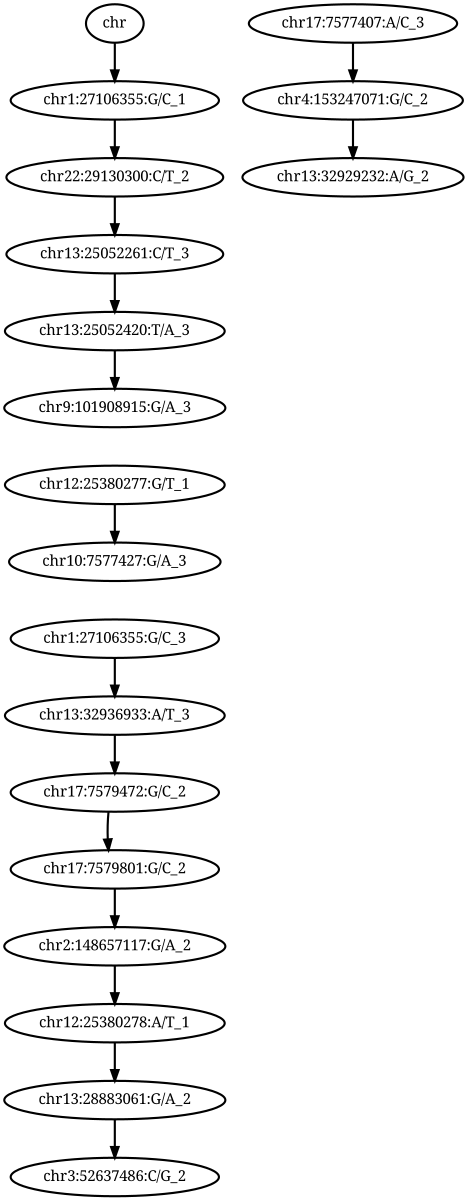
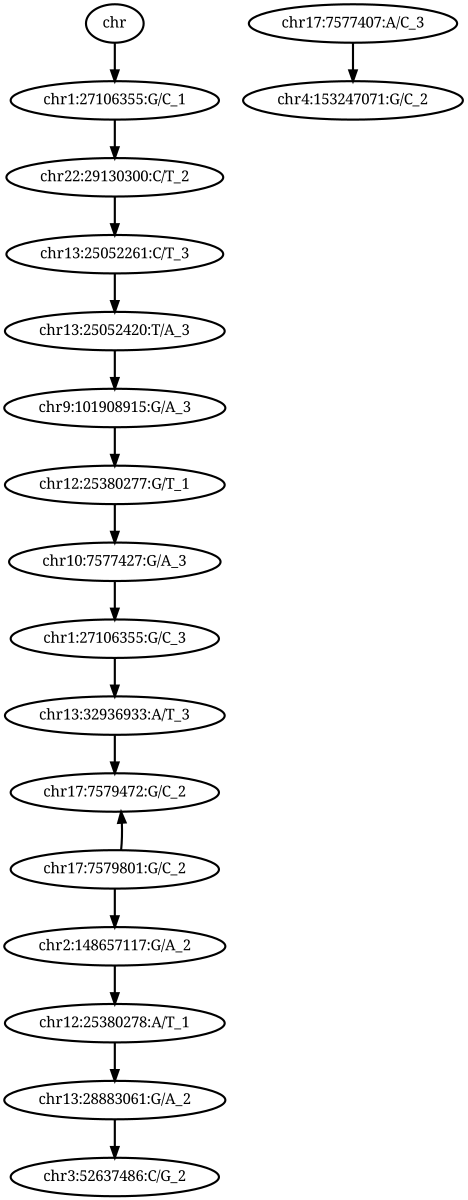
(353, 177) -> none
none -> (115, 441)
none -> (115, 595)
(108, 826) -> (122, 836)
